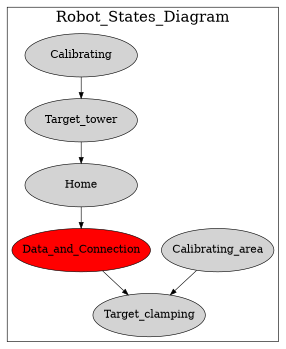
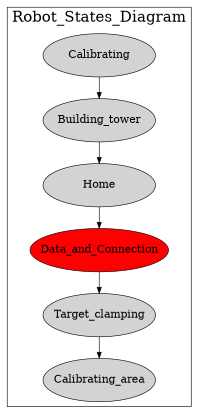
(81, 120) -> (99, 120)
(186, 280) -> (99, 344)
